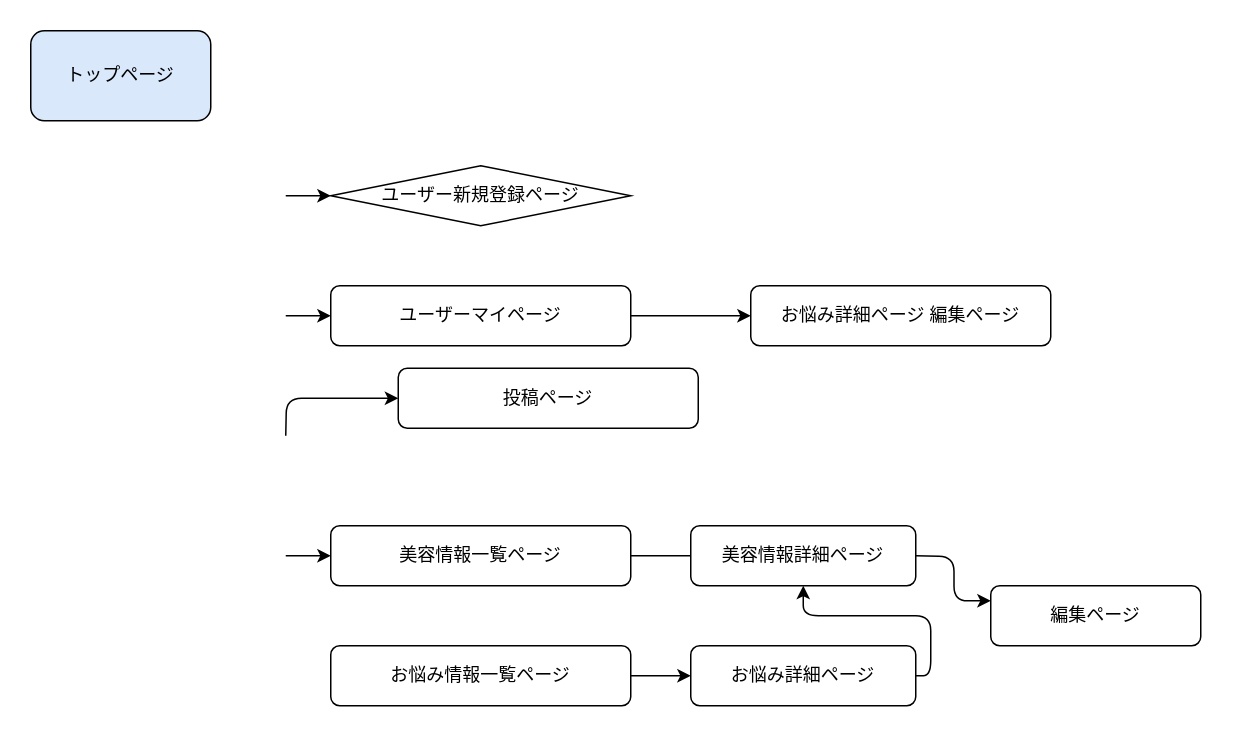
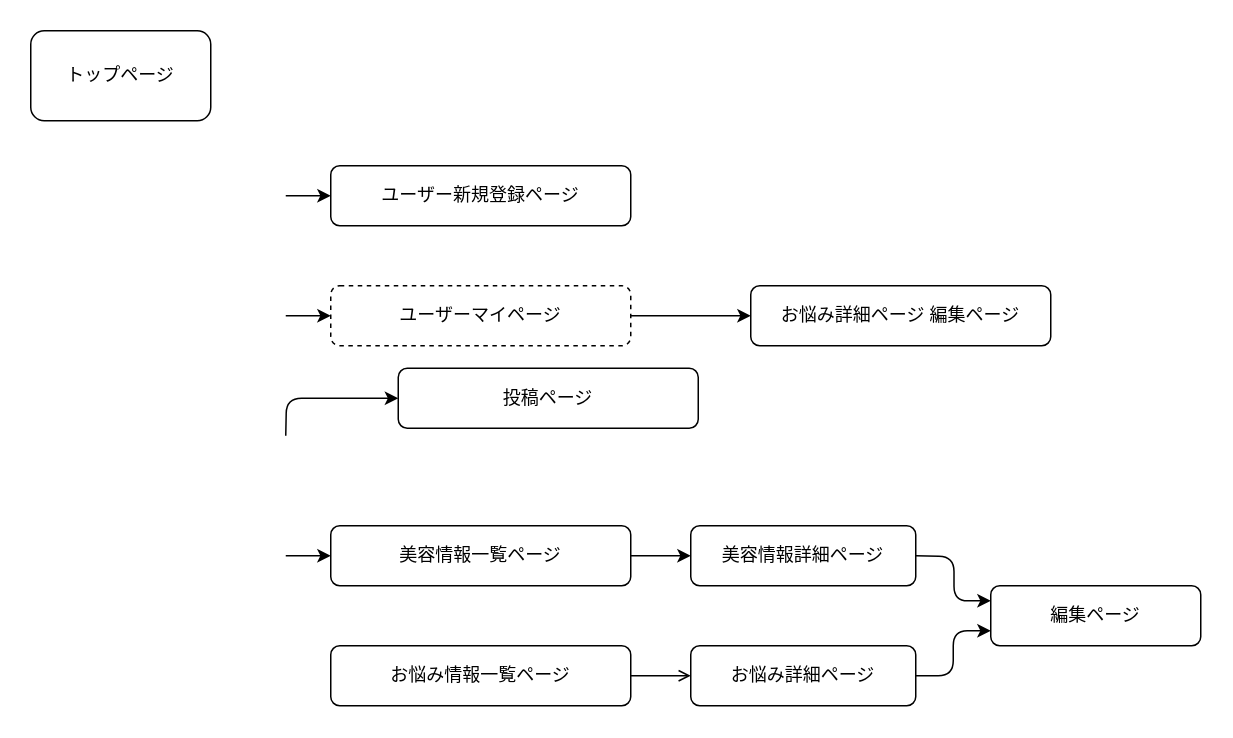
(121, 76) -> (121, 76)
(481, 196) -> (481, 196)
(481, 316) -> (481, 316)
(683, 556) -> (679, 556)
(888, 616) -> (953, 655)
(679, 676) -> (681, 676)
